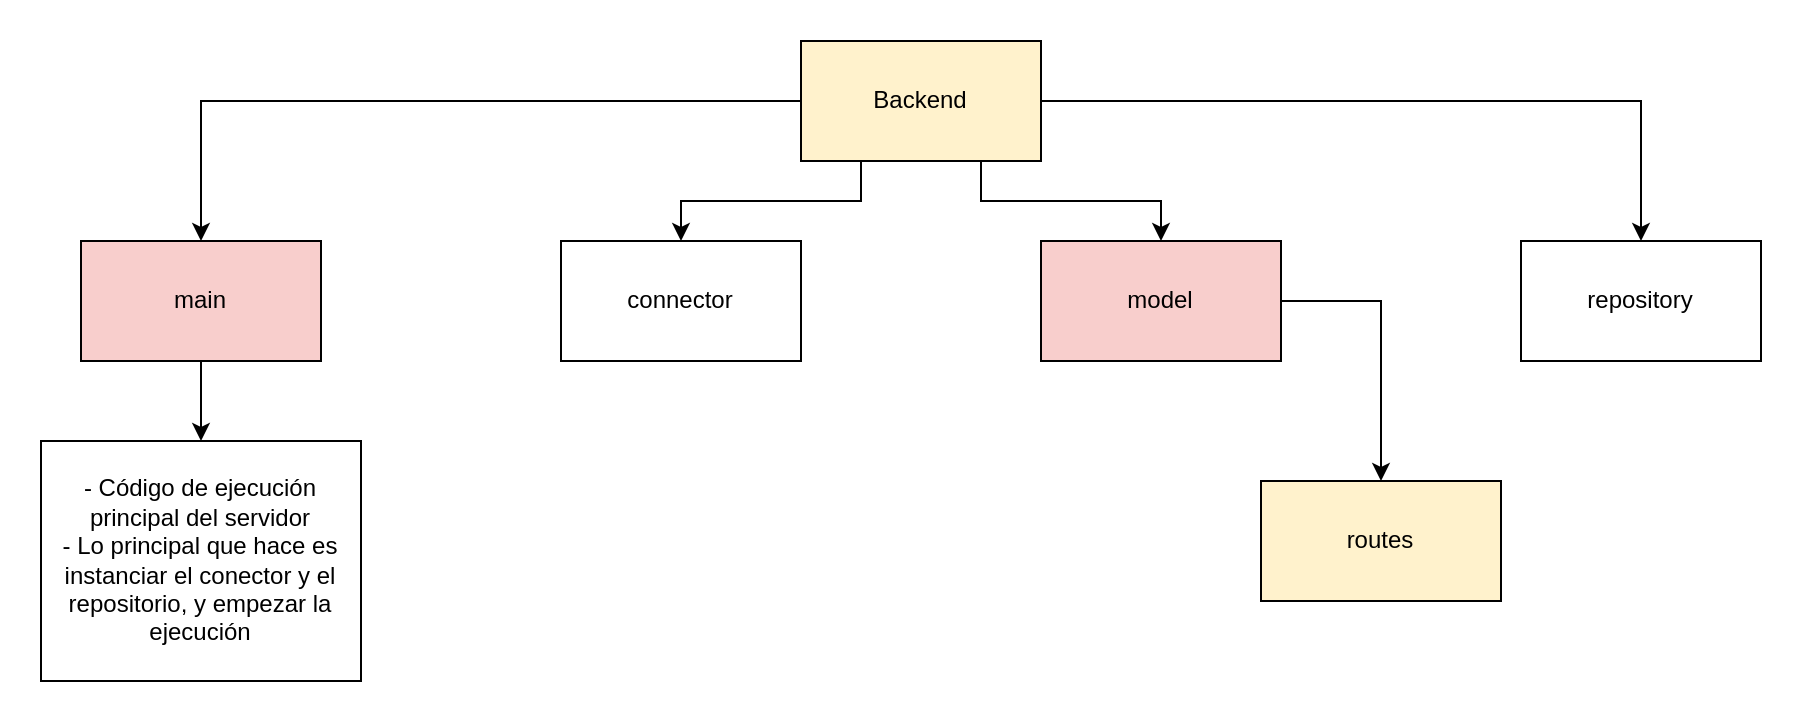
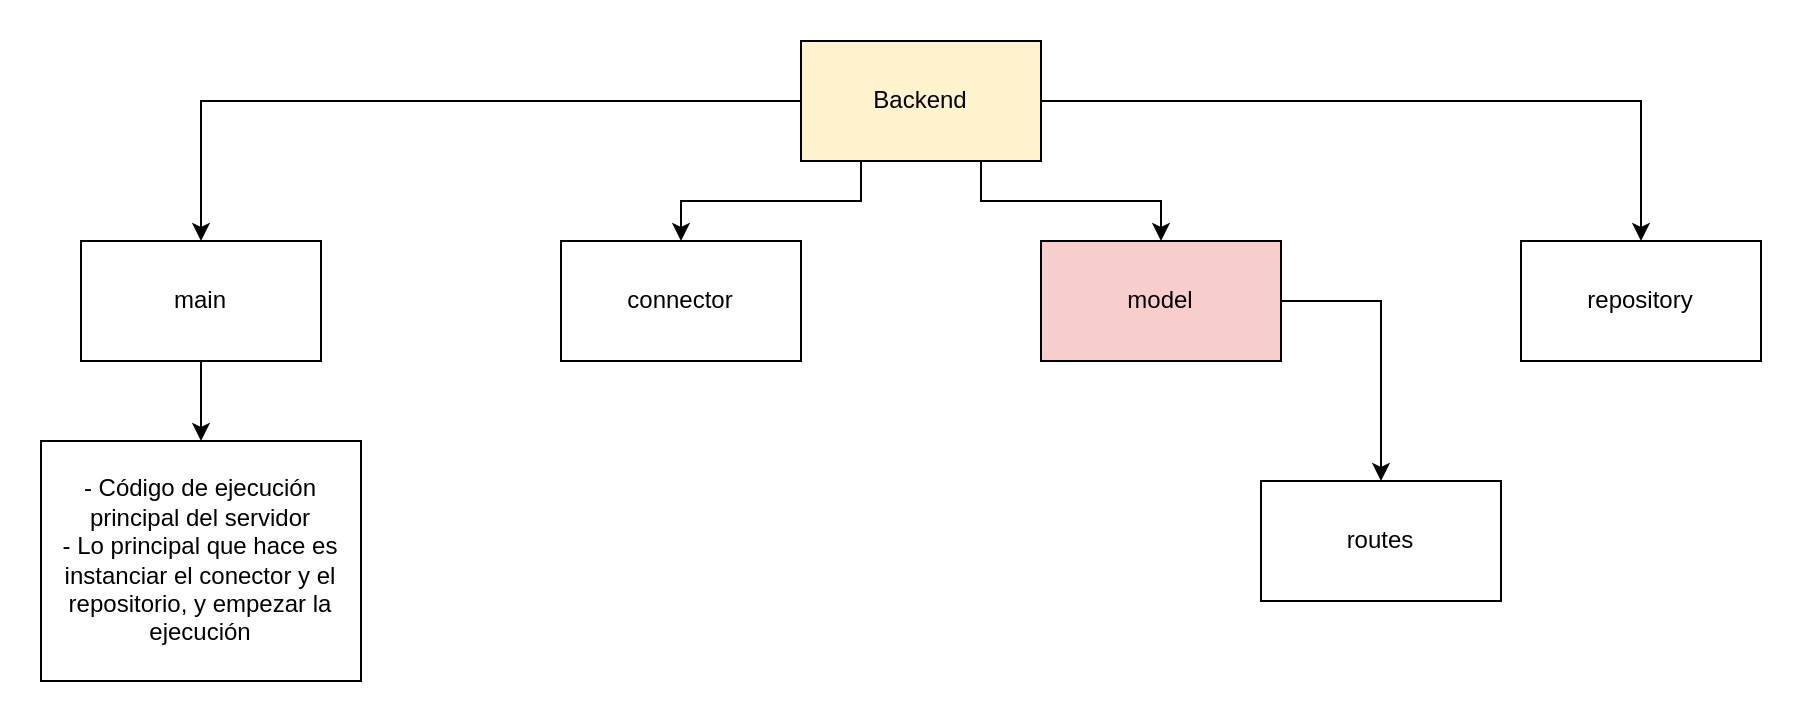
(201, 301) -> (201, 301)
(1381, 541) -> (1381, 541)
